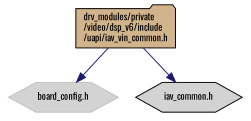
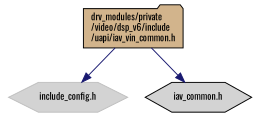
(63, 97) -> (68, 97)
